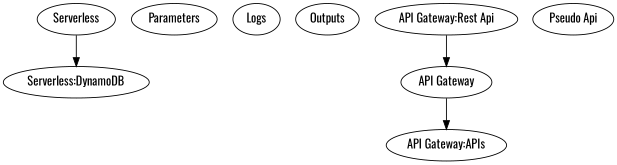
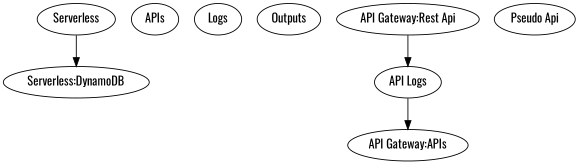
(174, 19) -> (155, 19)
(446, 82) -> (408, 82)
